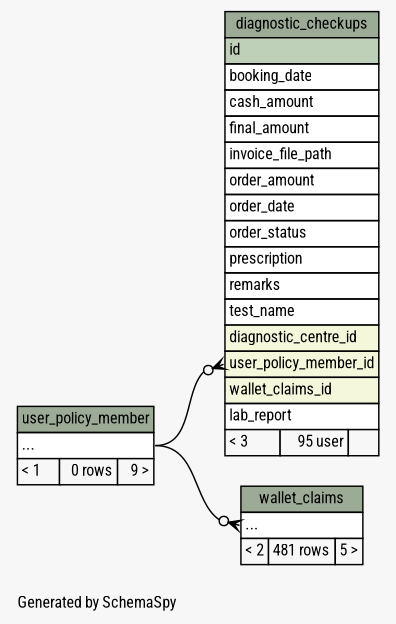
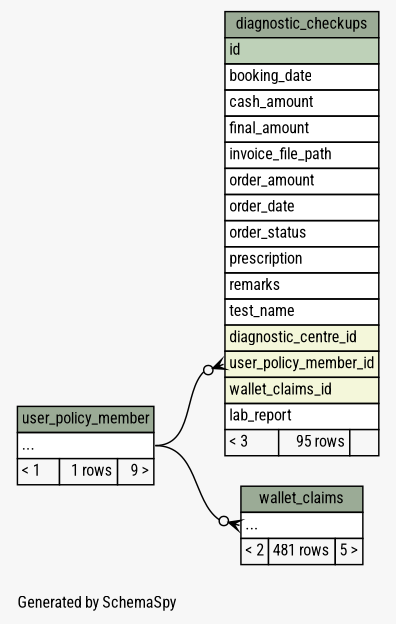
(321, 442) -> (321, 442)
(92, 471) -> (92, 471)
